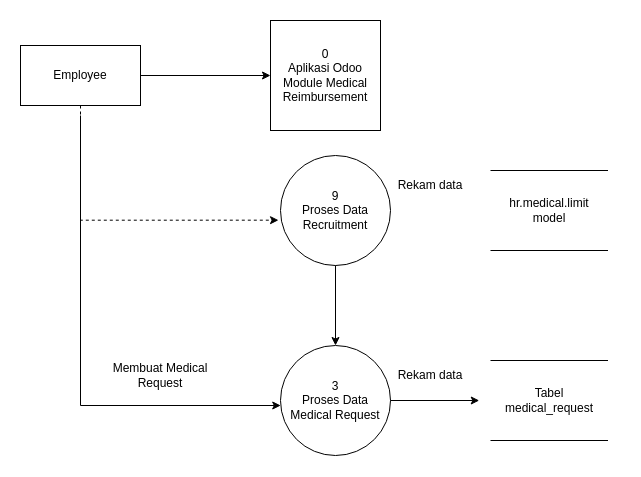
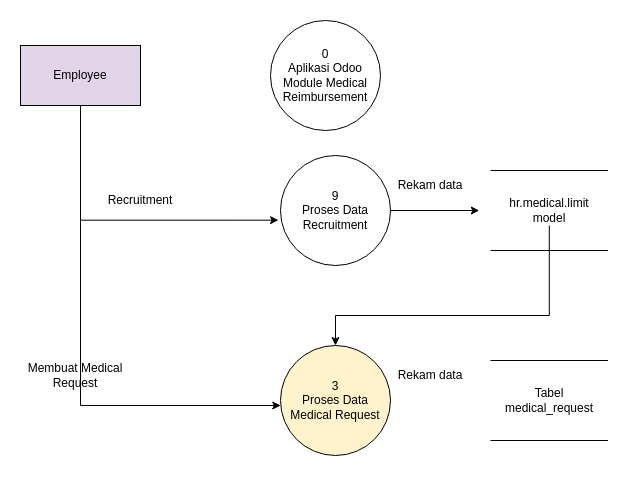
(81, 76) -> (81, 76)
(202, 76) -> none
(326, 76) -> (326, 76)
none -> (141, 201)
(177, 220) -> (177, 220)
(336, 289) -> (432, 211)
none -> (488, 316)
(161, 376) -> (76, 376)
(336, 401) -> (336, 401)
(432, 401) -> none
